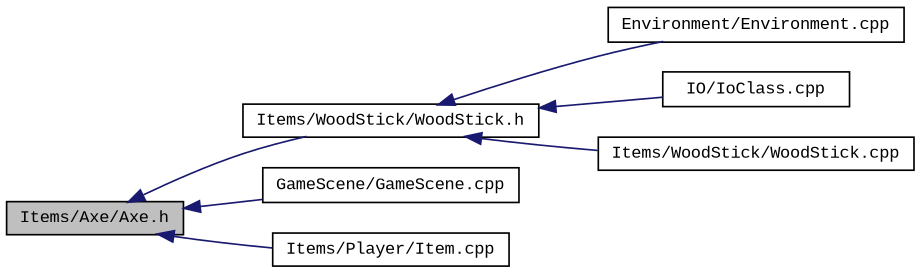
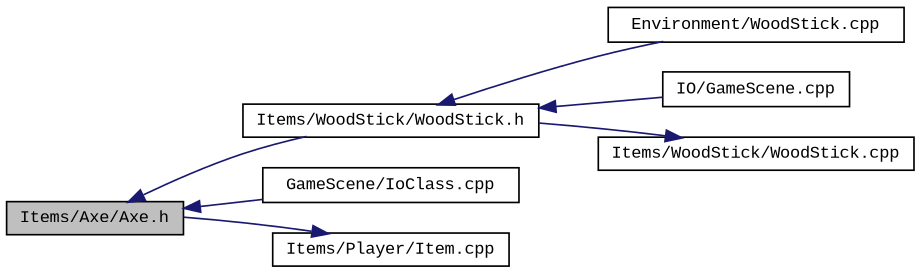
(756, 25) -> (756, 25)
(756, 89) -> (756, 89)
(540, 145) -> (602, 129)
(391, 185) -> (391, 185)
(223, 243) -> (248, 223)
